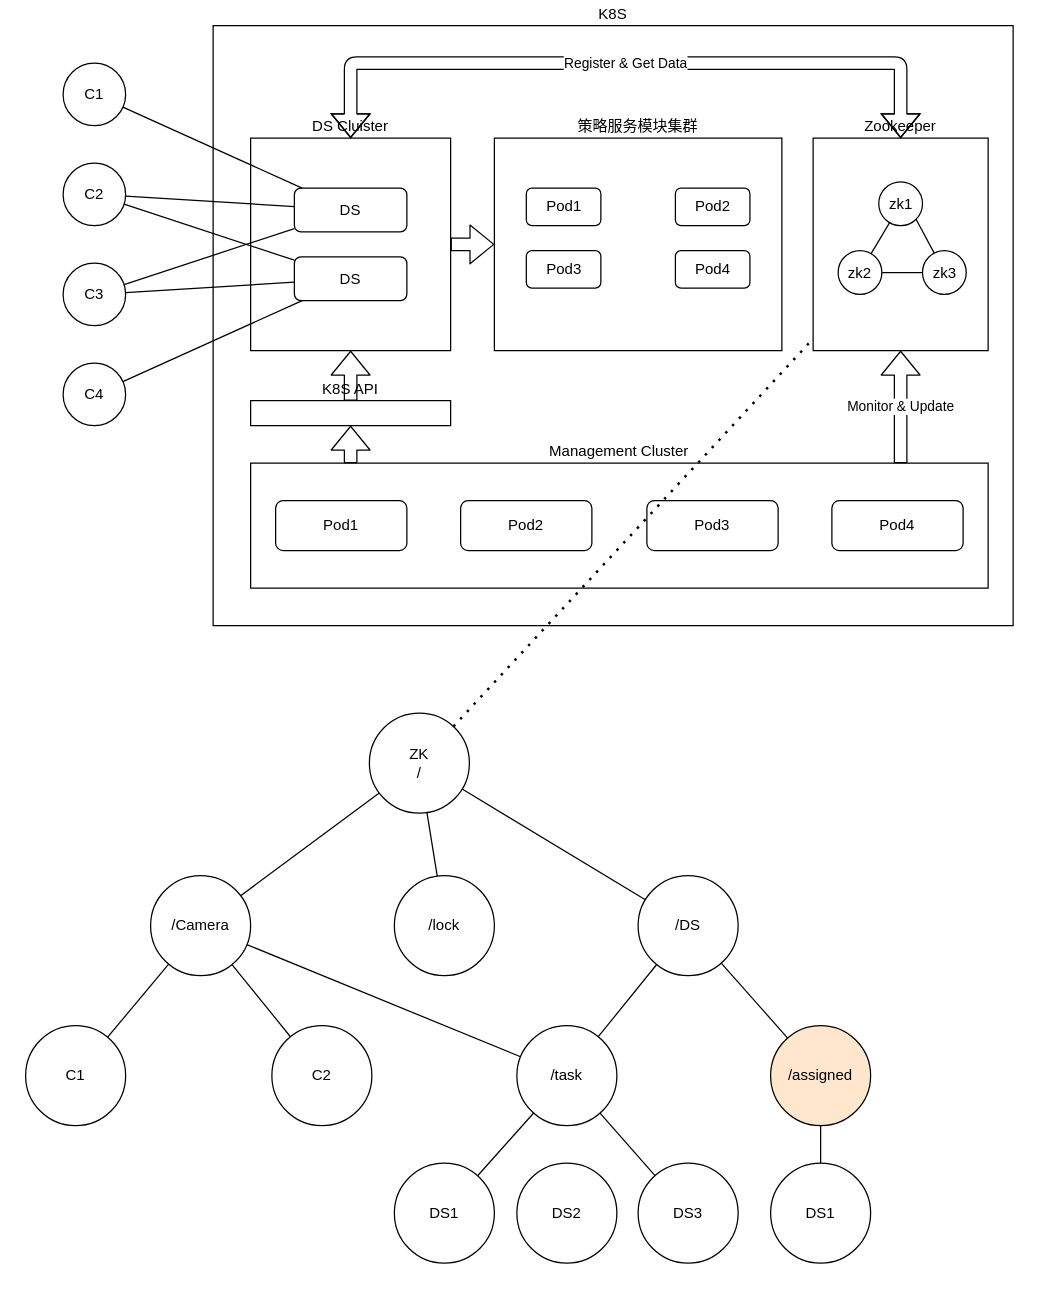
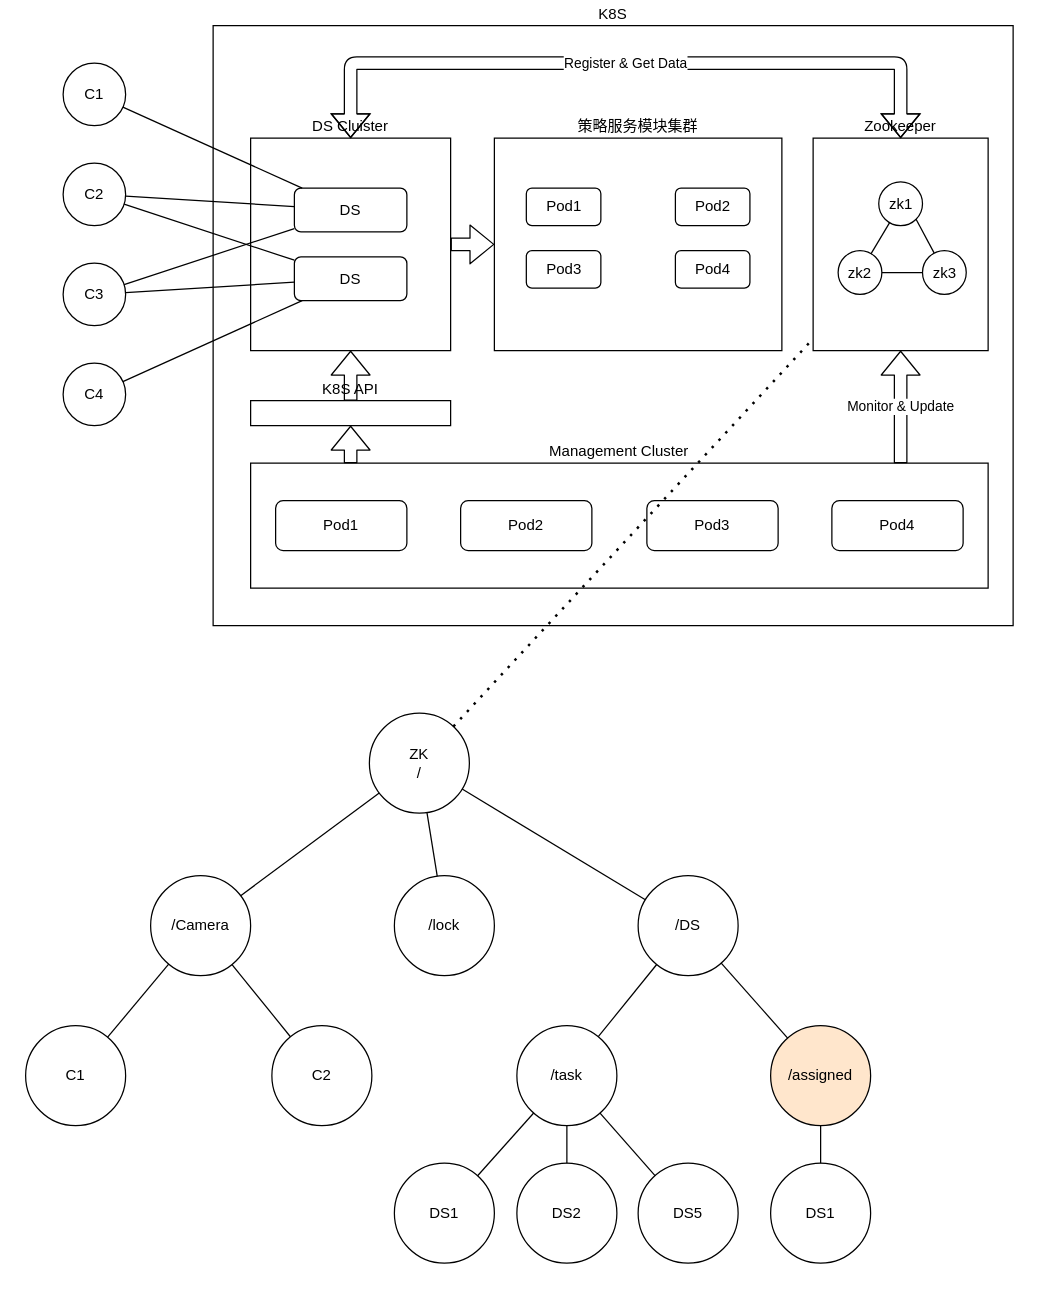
(384, 1001) -> (567, 1144)
(688, 1213) -> (688, 1213)
